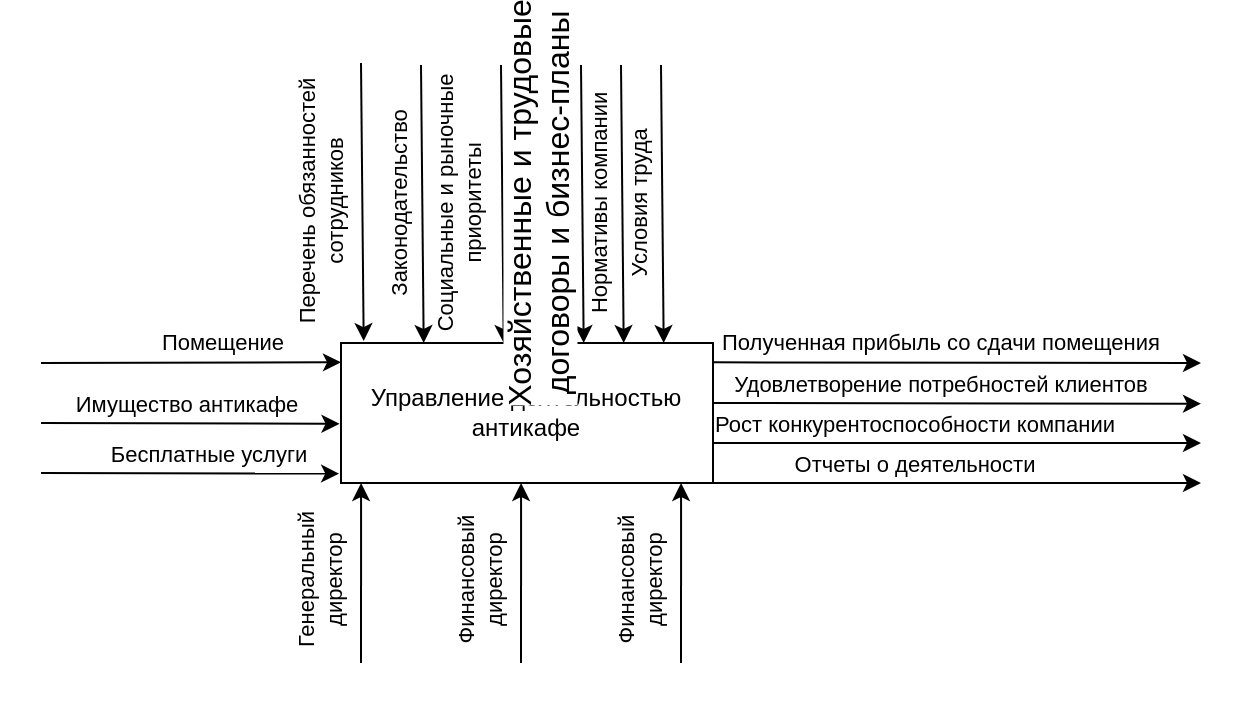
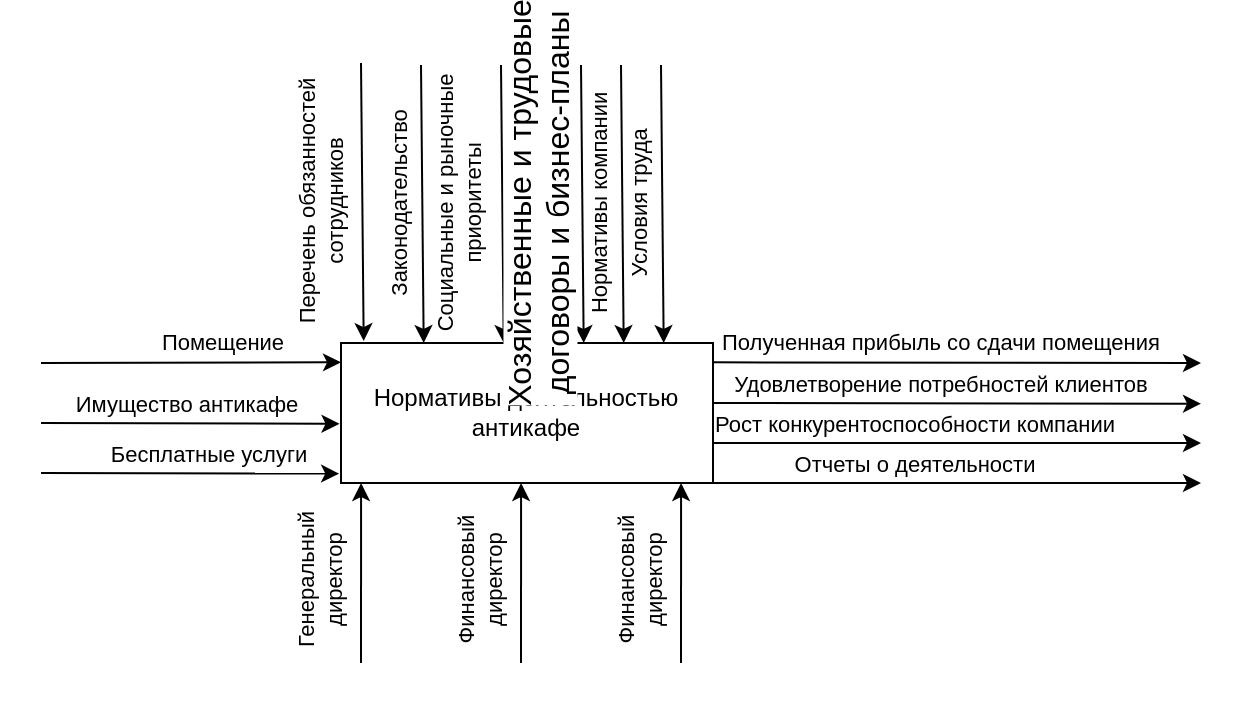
(527, 413) -> (527, 413)
